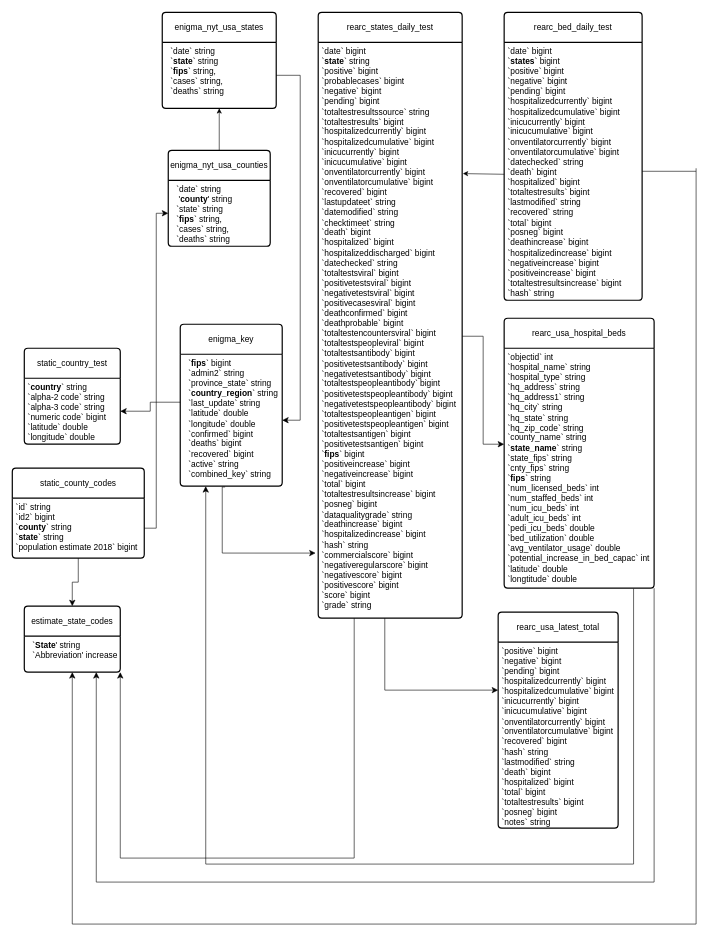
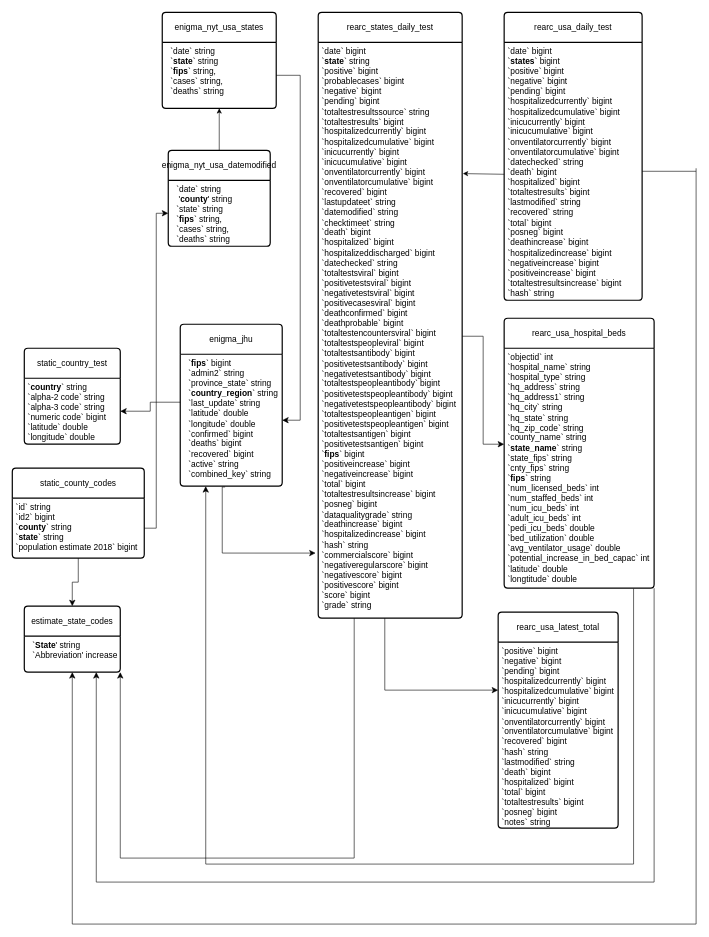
(573, 27) -> (573, 27)
(219, 165) -> (219, 165)
(231, 339) -> (231, 339)
